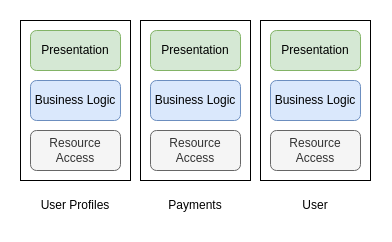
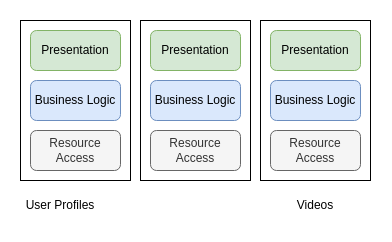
(76, 206) -> (61, 206)
(196, 206) -> none
(316, 206) -> (316, 206)
